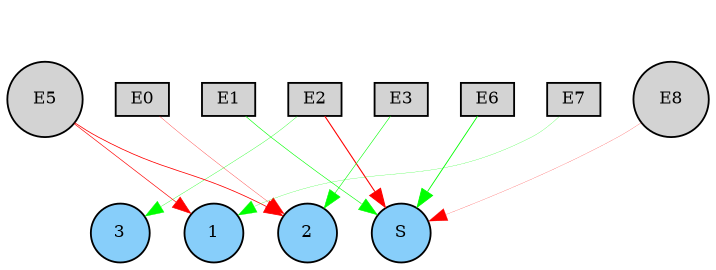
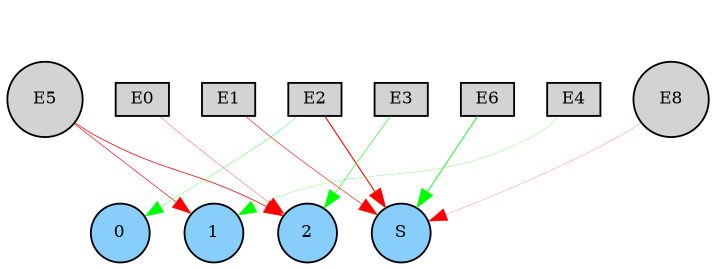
(574, 99) -> (574, 99)
(303, 161) -> (303, 161)
(120, 233) -> (120, 233)
